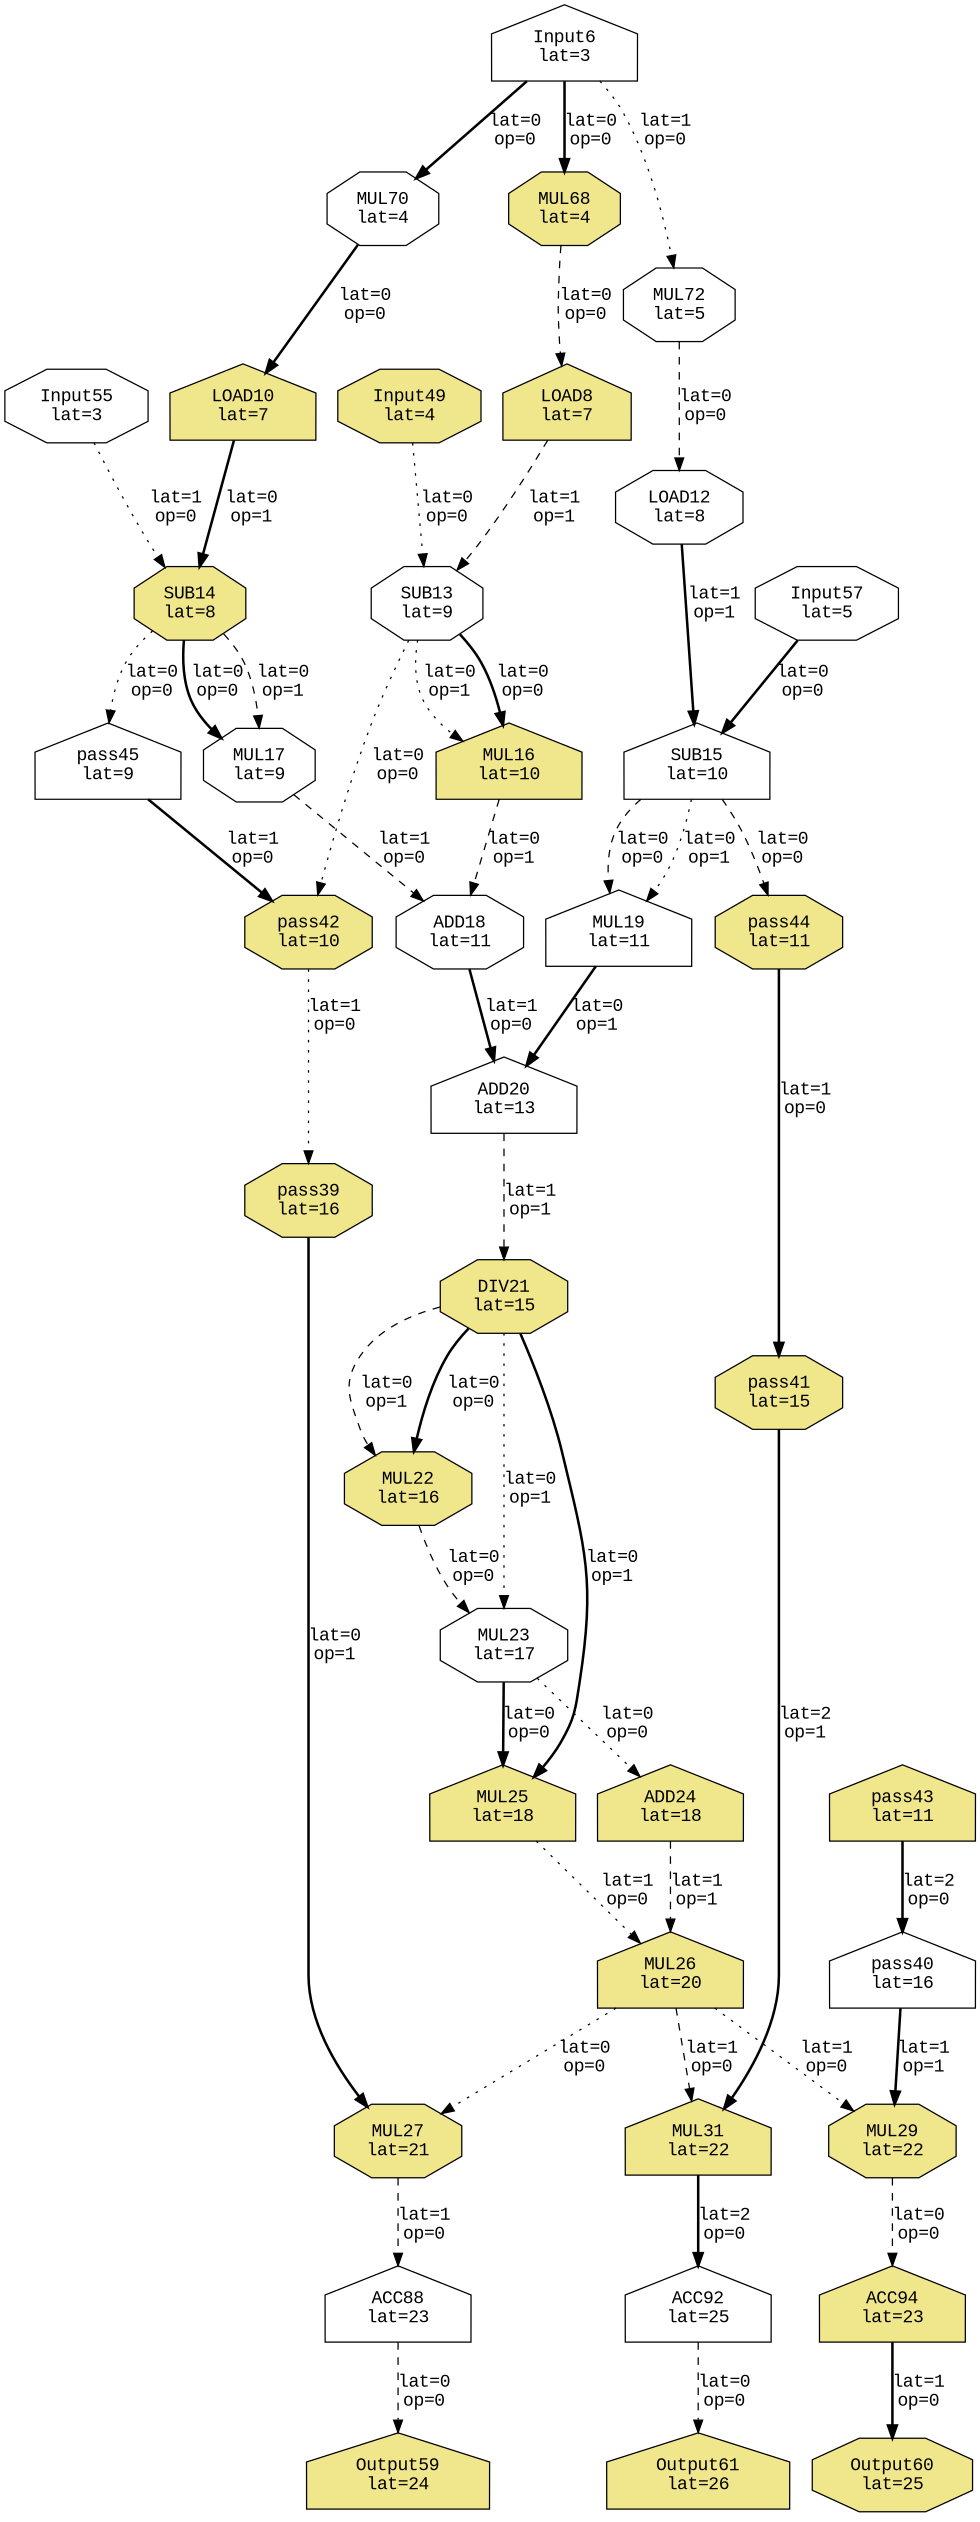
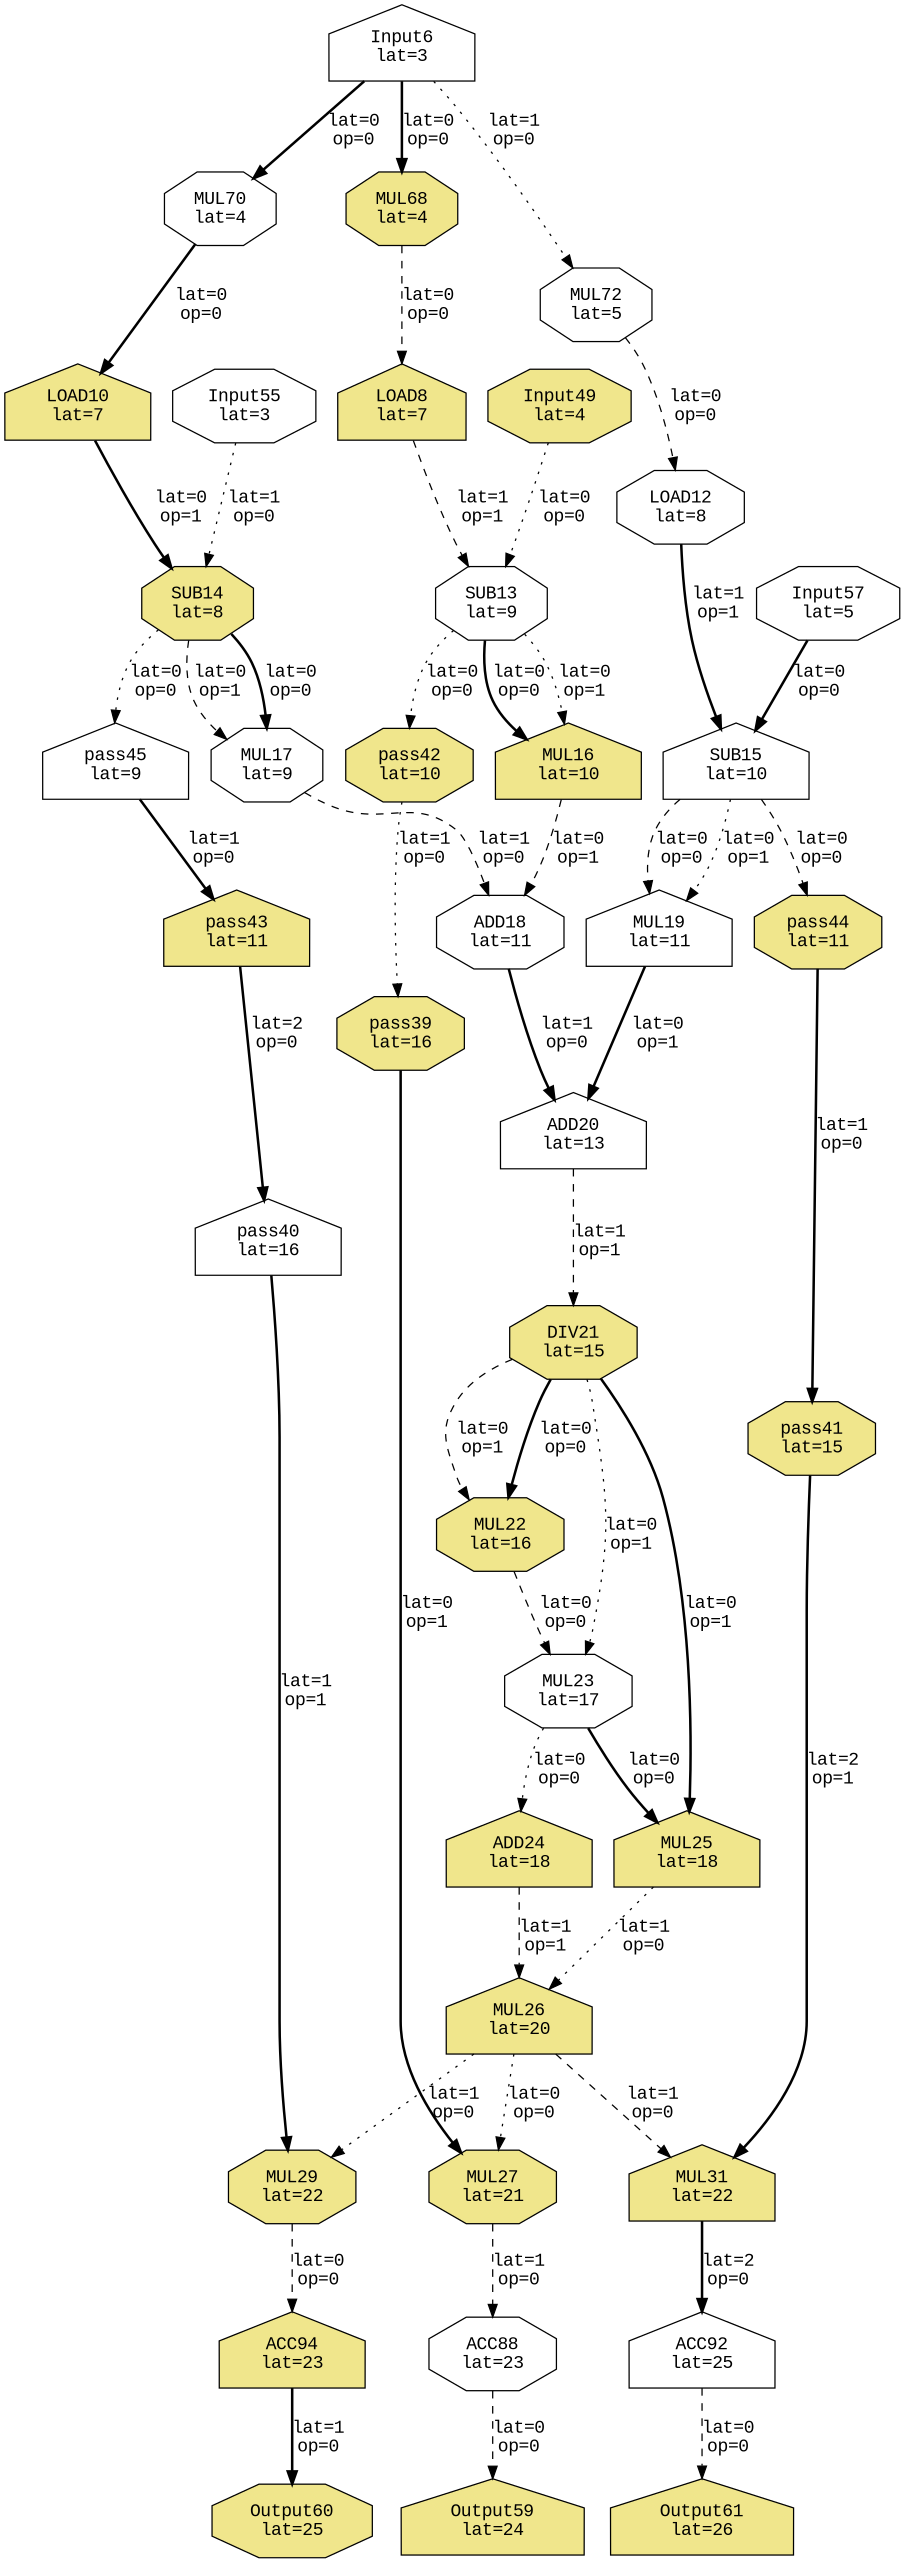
(205, 846) -> (173, 844)
(398, 2308) -> (493, 2354)
